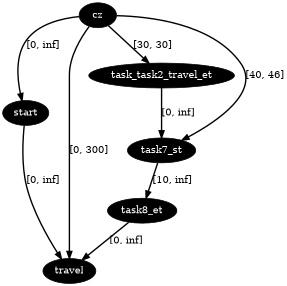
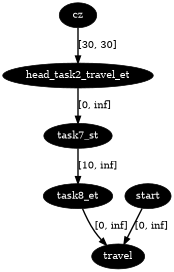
(28, 39) -> none
(229, 50) -> none
(162, 76) -> (78, 76)
(69, 137) -> none
